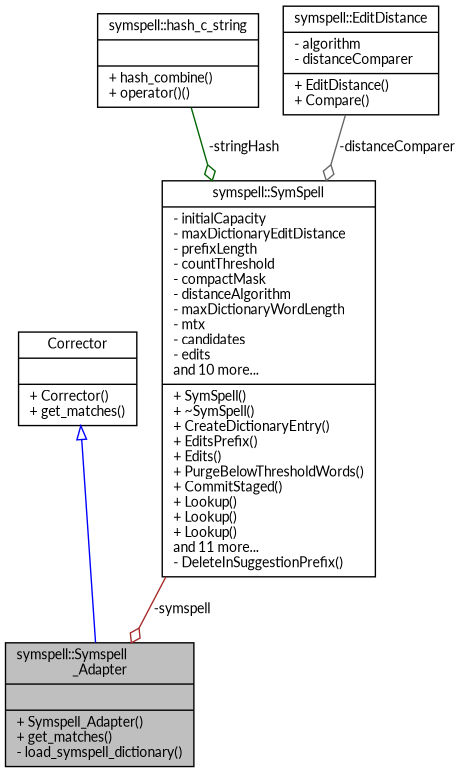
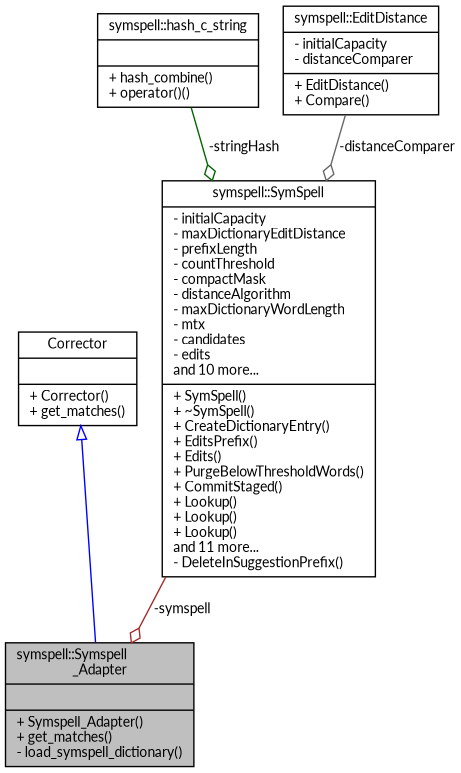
(328, 45) -> (341, 45)
